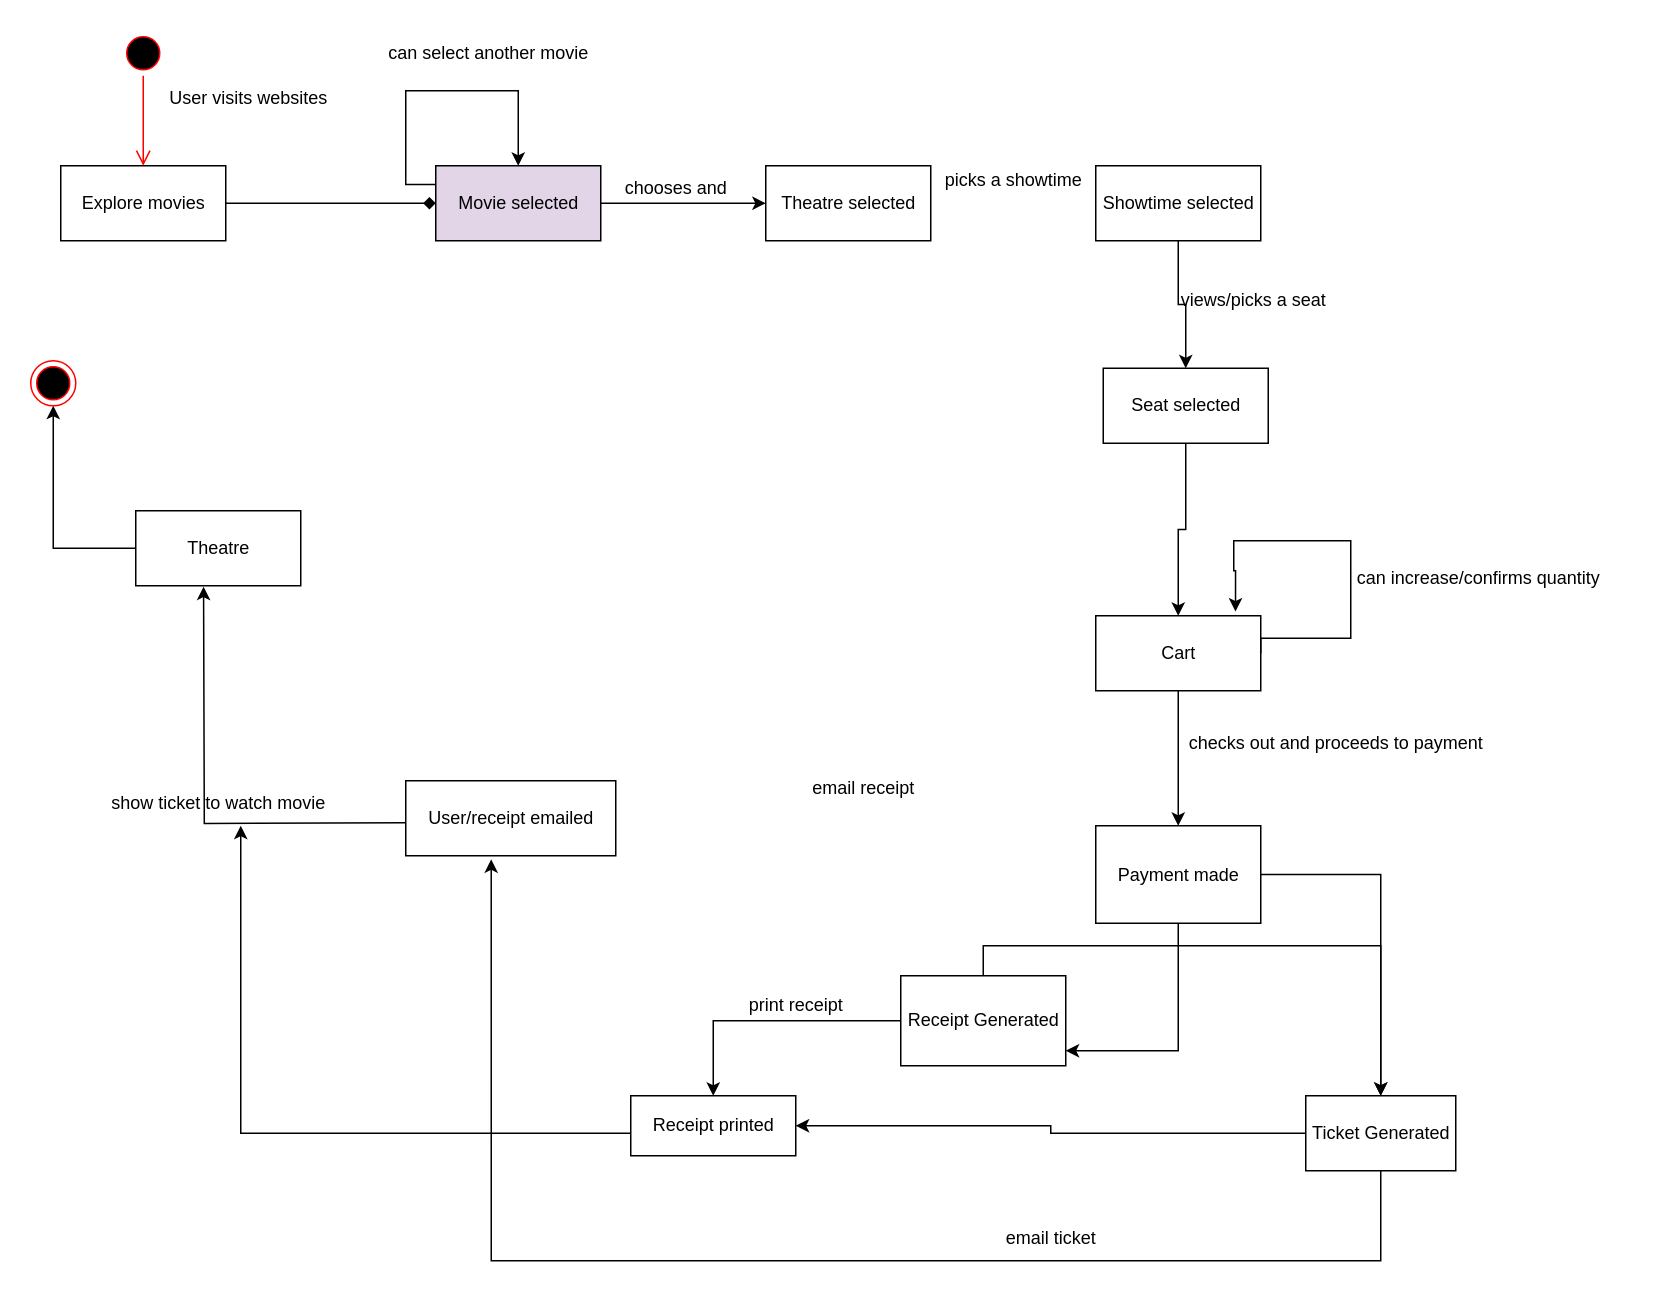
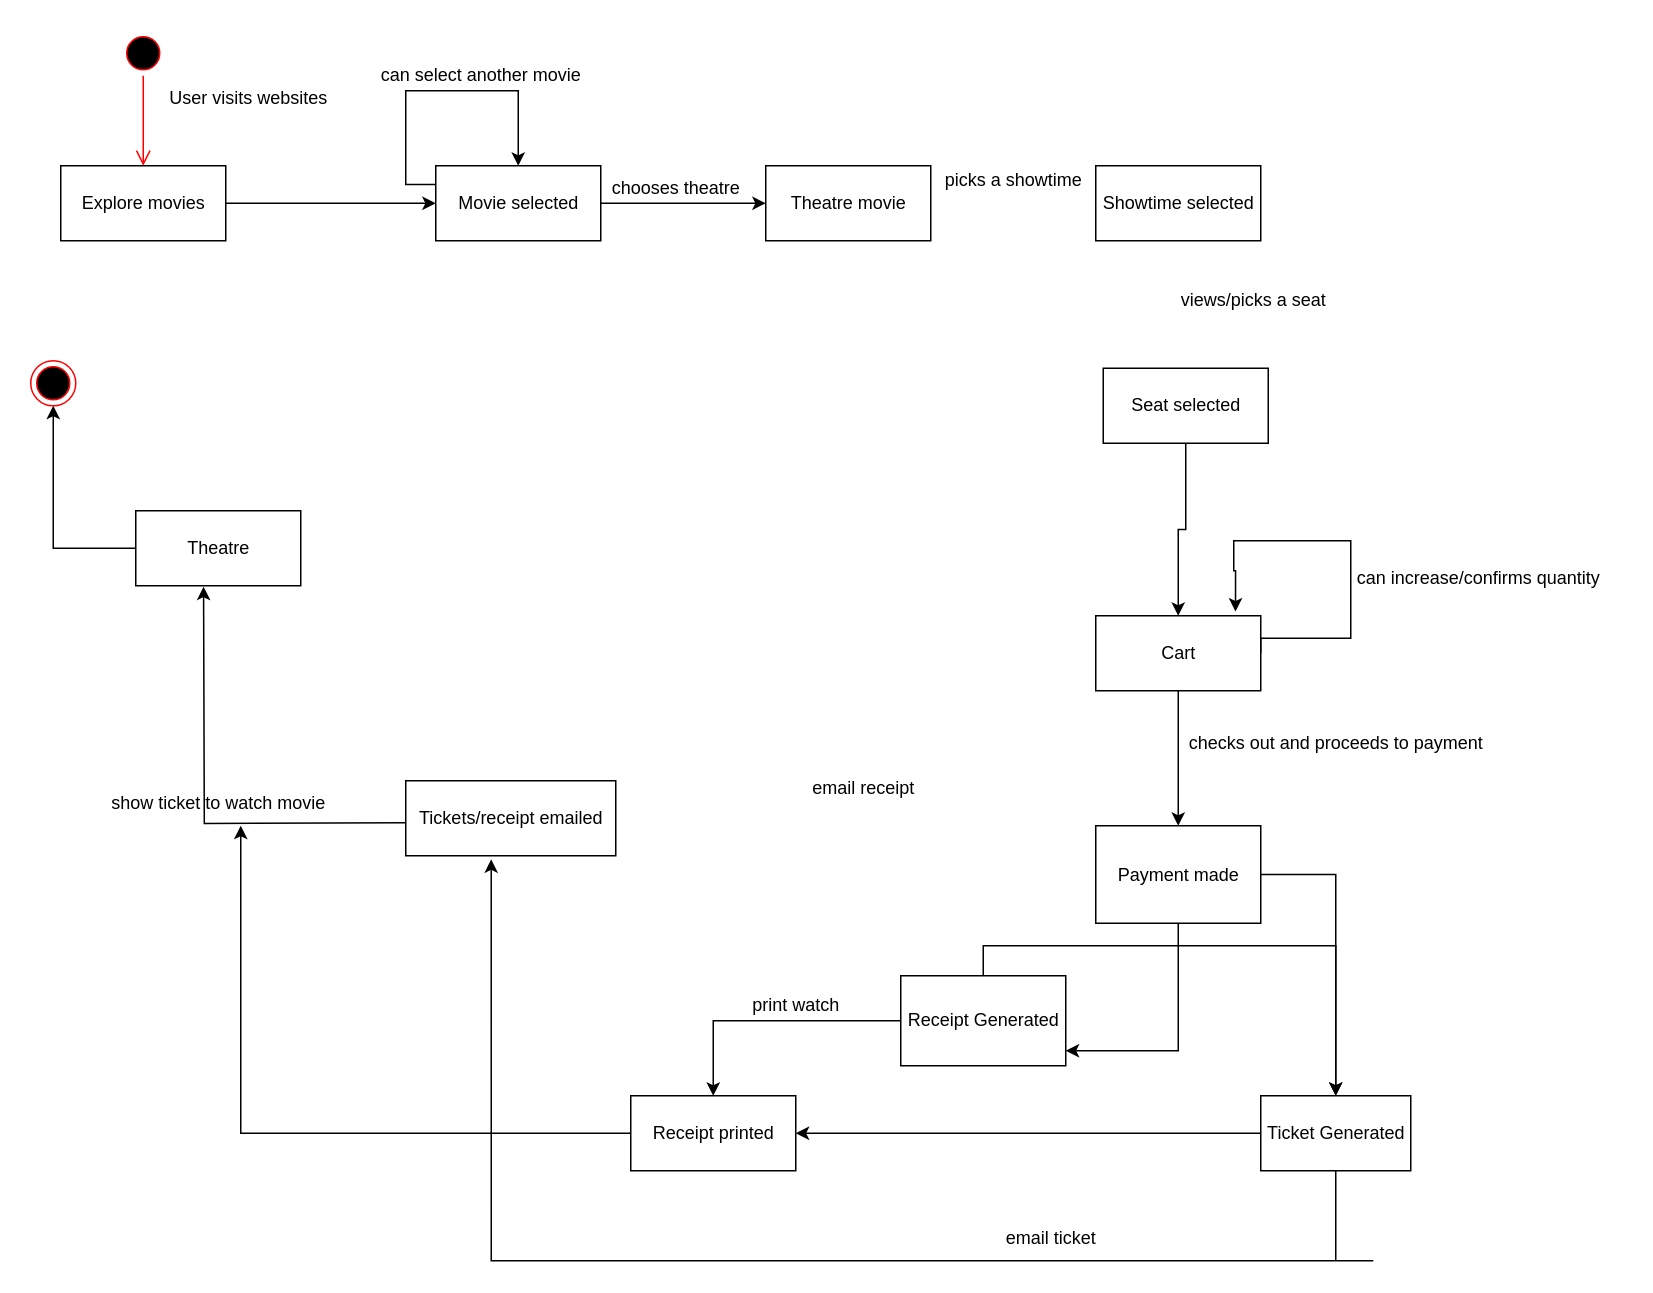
(488, 53) -> (481, 76)
(677, 188) -> (677, 188)
(423, 203) -> (424, 203)
(518, 203) -> (518, 203)
(849, 203) -> (849, 203)
(1178, 303) -> none
(512, 818) -> (512, 818)
(797, 1006) -> (797, 1006)
(713, 1126) -> (713, 1133)
(1381, 1133) -> (1336, 1133)
